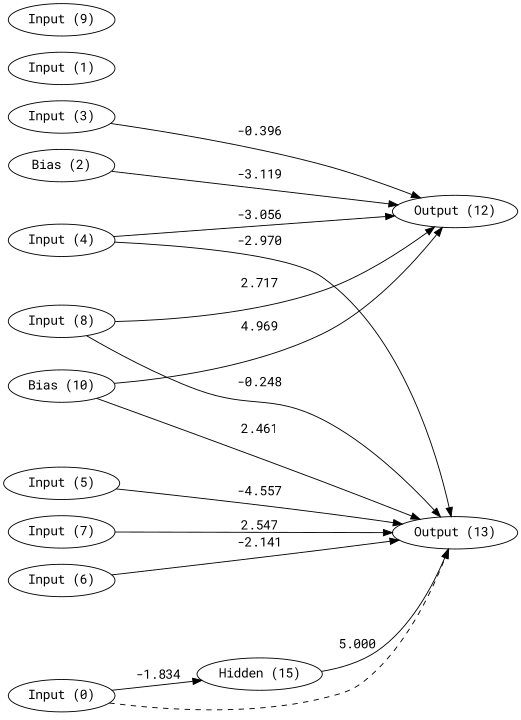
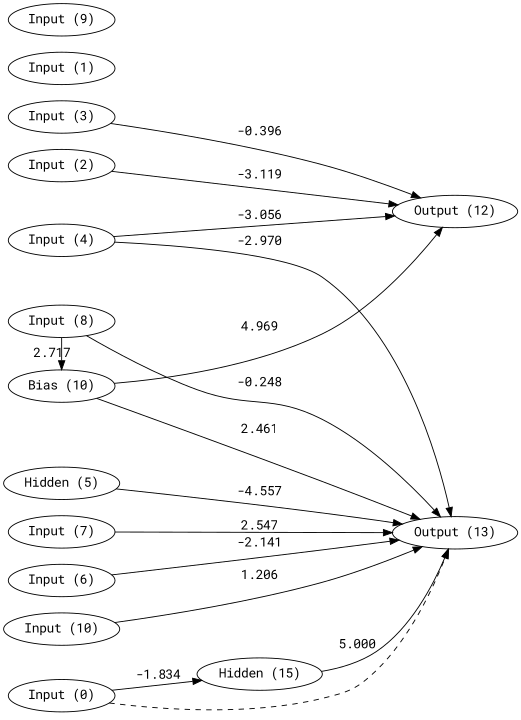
(62, 166) -> (62, 166)
(279, 303) -> (62, 349)
(62, 483) -> (62, 483)
none -> (62, 629)
